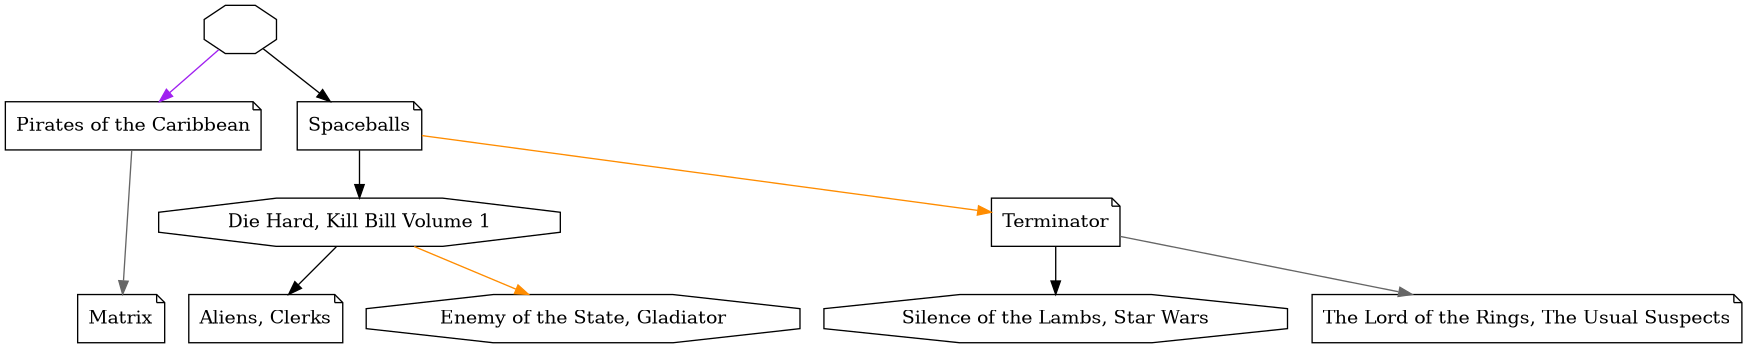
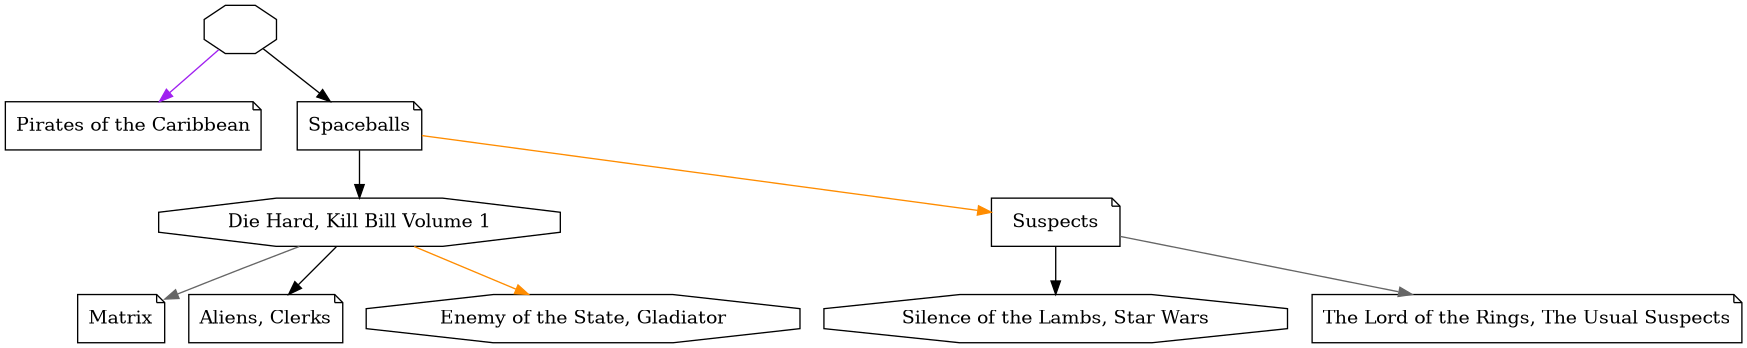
(128, 215) -> (238, 270)
(1056, 222) -> (1056, 222)
